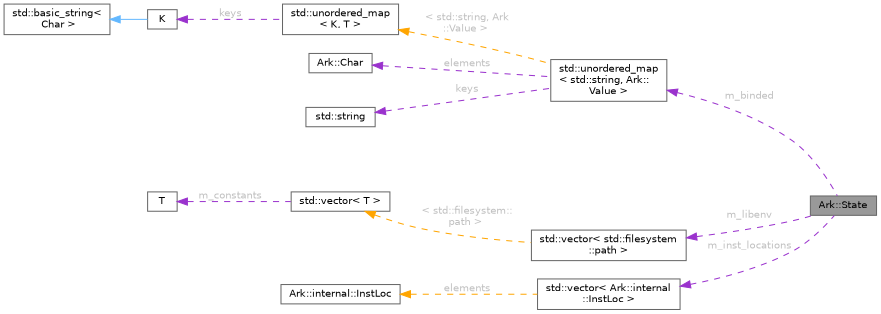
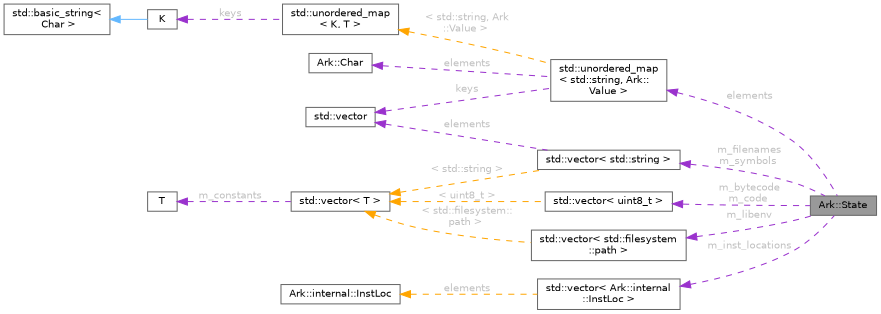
(748, 96) -> (748, 96)
(341, 117) -> (341, 117)
none -> (609, 160)
none -> (609, 202)
